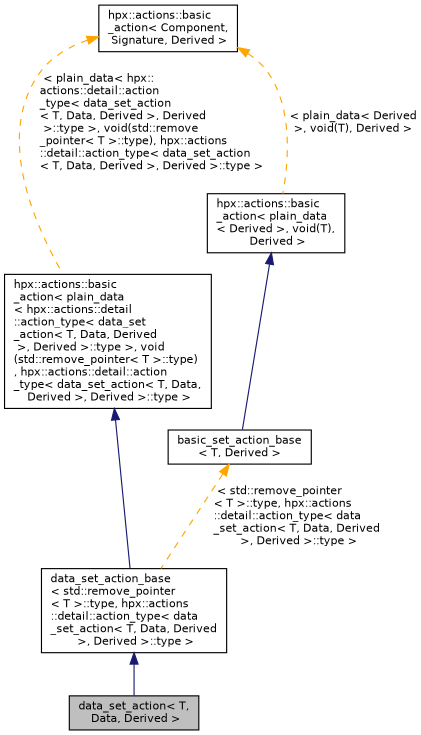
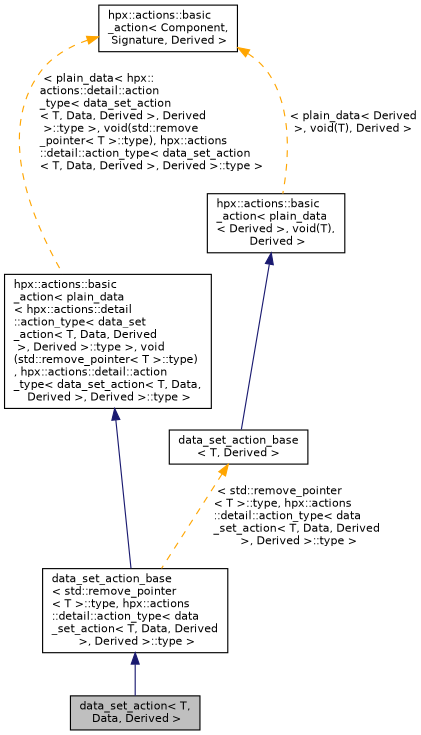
(240, 447) -> (239, 447)
